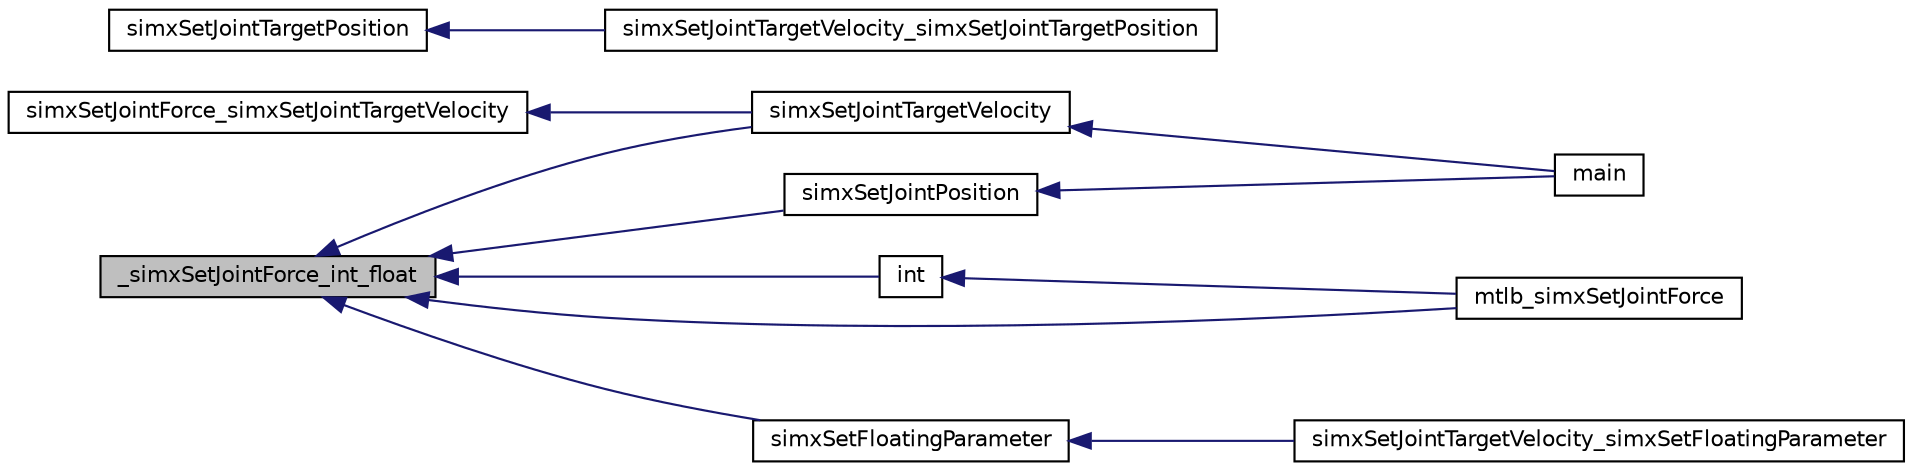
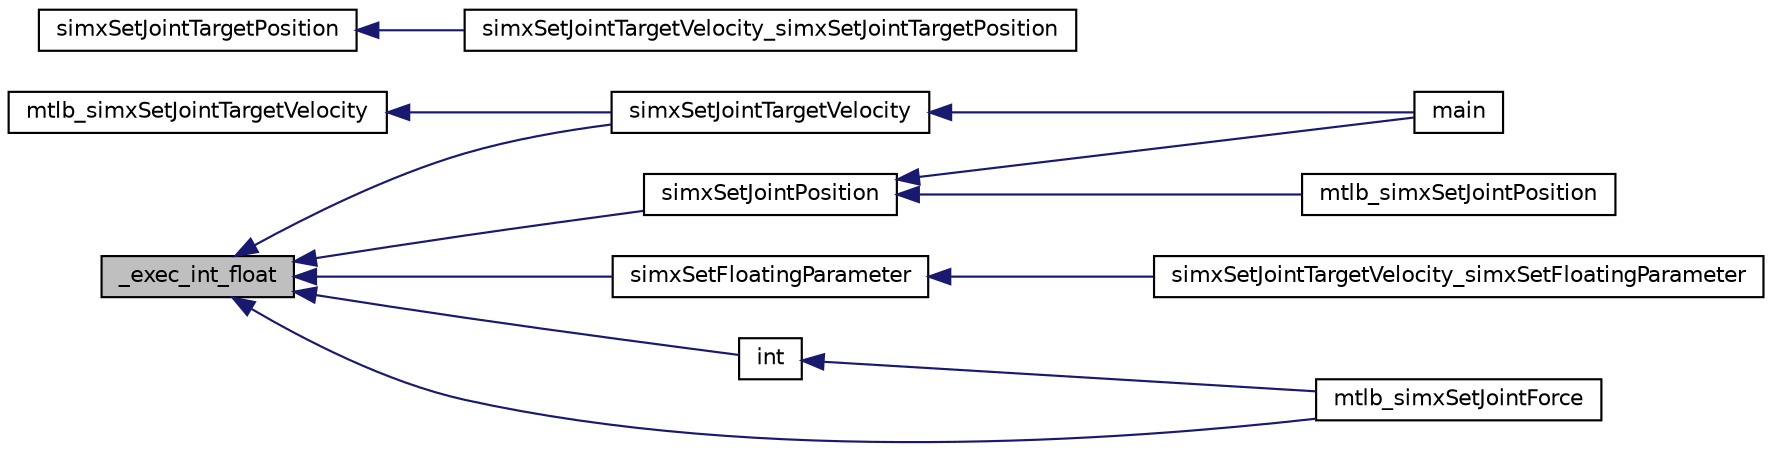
(268, 112) -> (198, 112)
none -> (1459, 194)
(268, 277) -> (198, 277)
